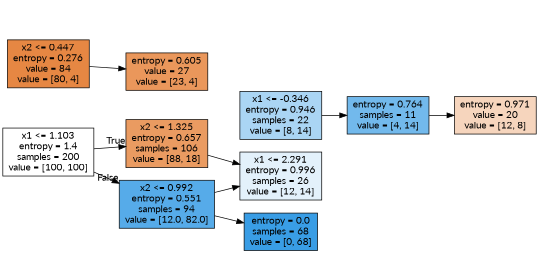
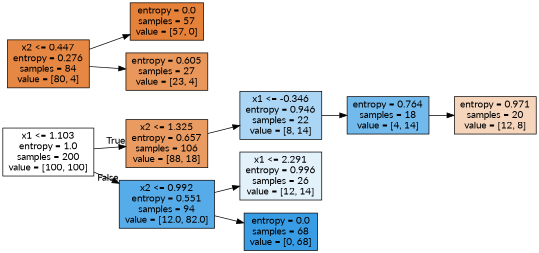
none -> (167, 22)
(48, 64) -> (48, 64)
(167, 72) -> (167, 72)
(388, 115) -> (388, 115)
(495, 115) -> (495, 115)
(48, 152) -> (48, 152)
(220, 159) -> (220, 130)
